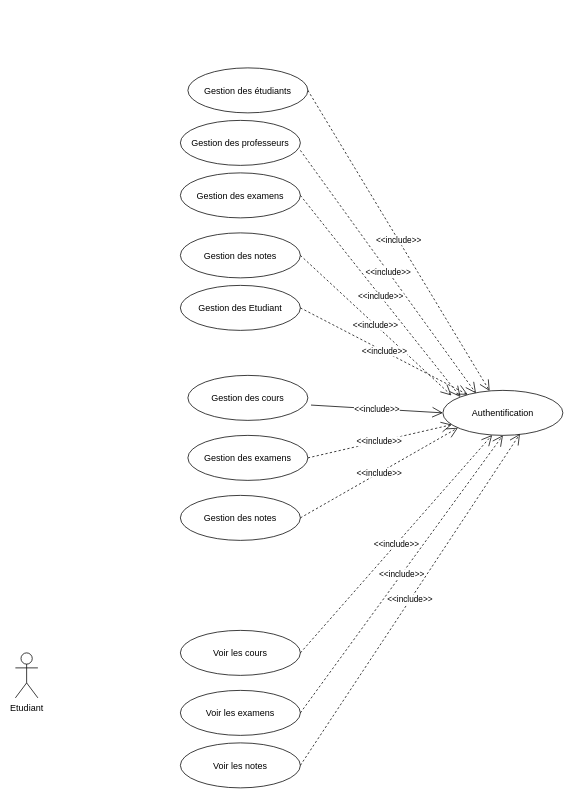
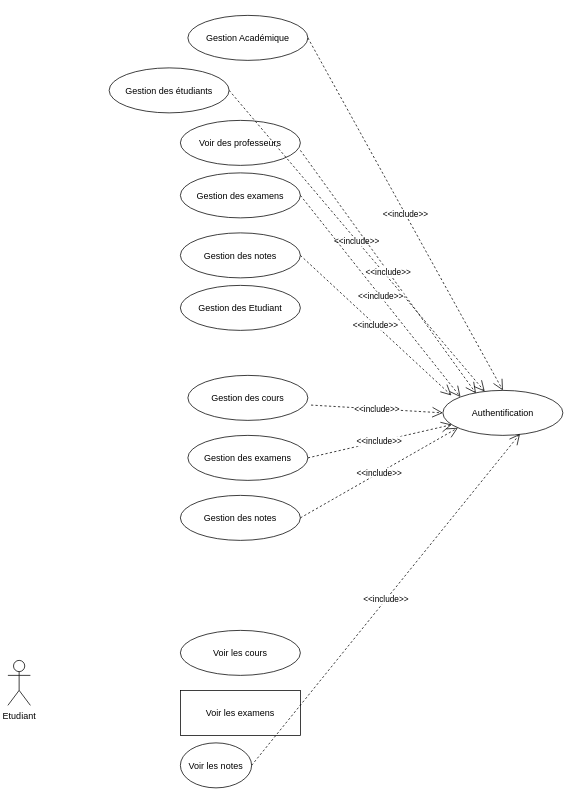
none -> (248, 38)
(248, 90) -> (169, 90)
(240, 143) -> (240, 143)
none -> (405, 213)
(362, 340) -> none
(419, 411) -> (419, 411)
(443, 517) -> none
(396, 545) -> none
(27, 675) -> (19, 683)
(240, 713) -> (240, 713)
(240, 765) -> (216, 765)
